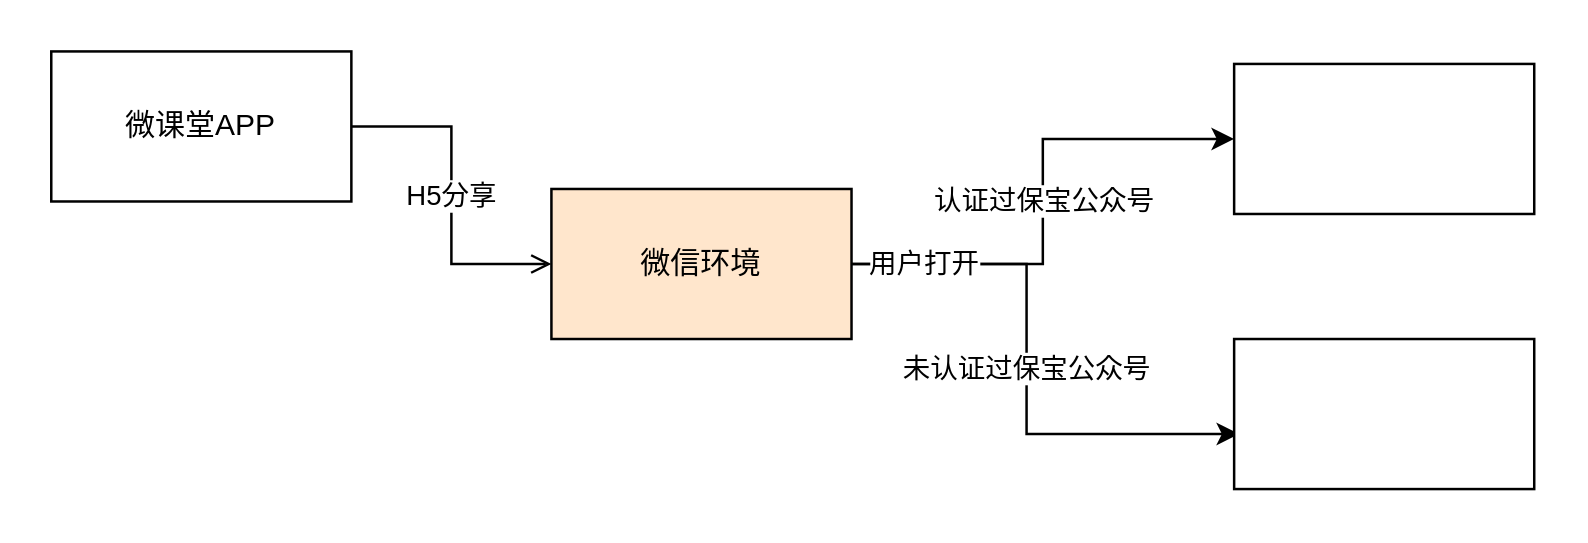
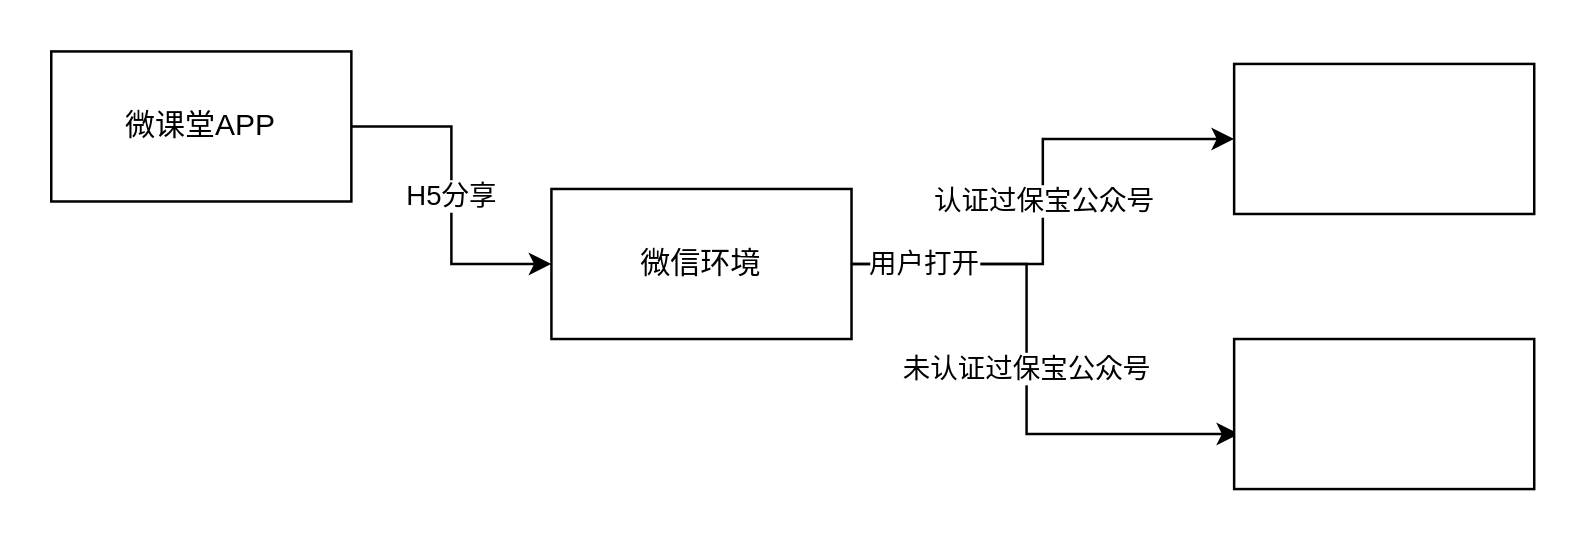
(537, 264) -> (533, 264)
(701, 264) -> (701, 264)
